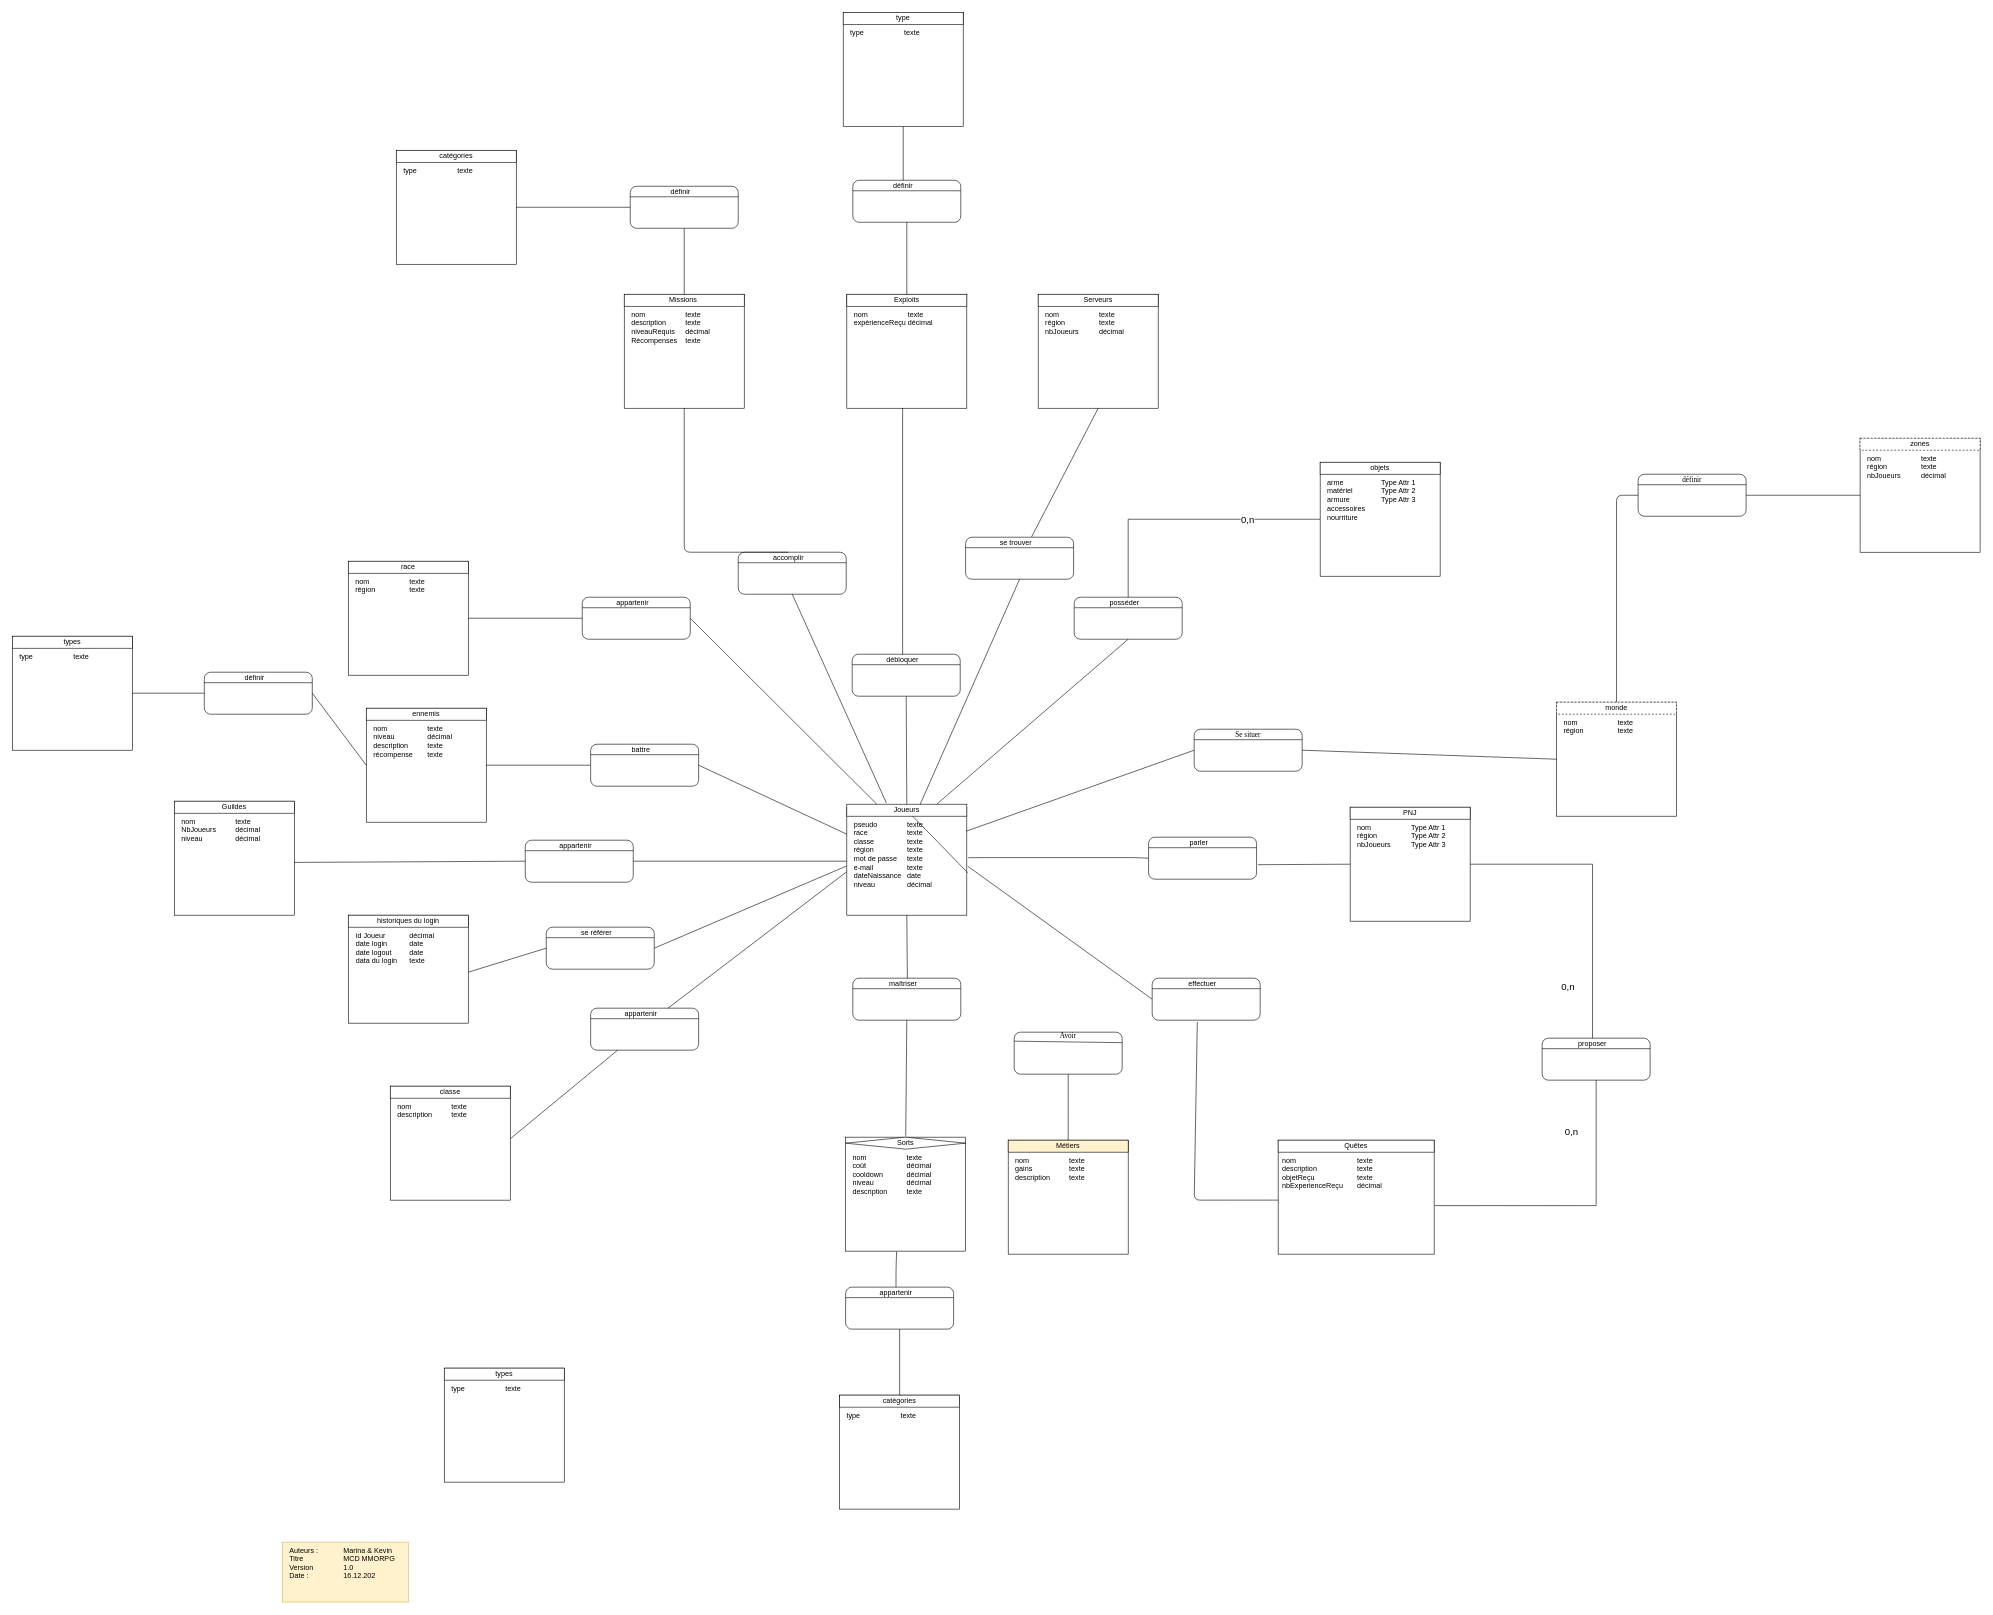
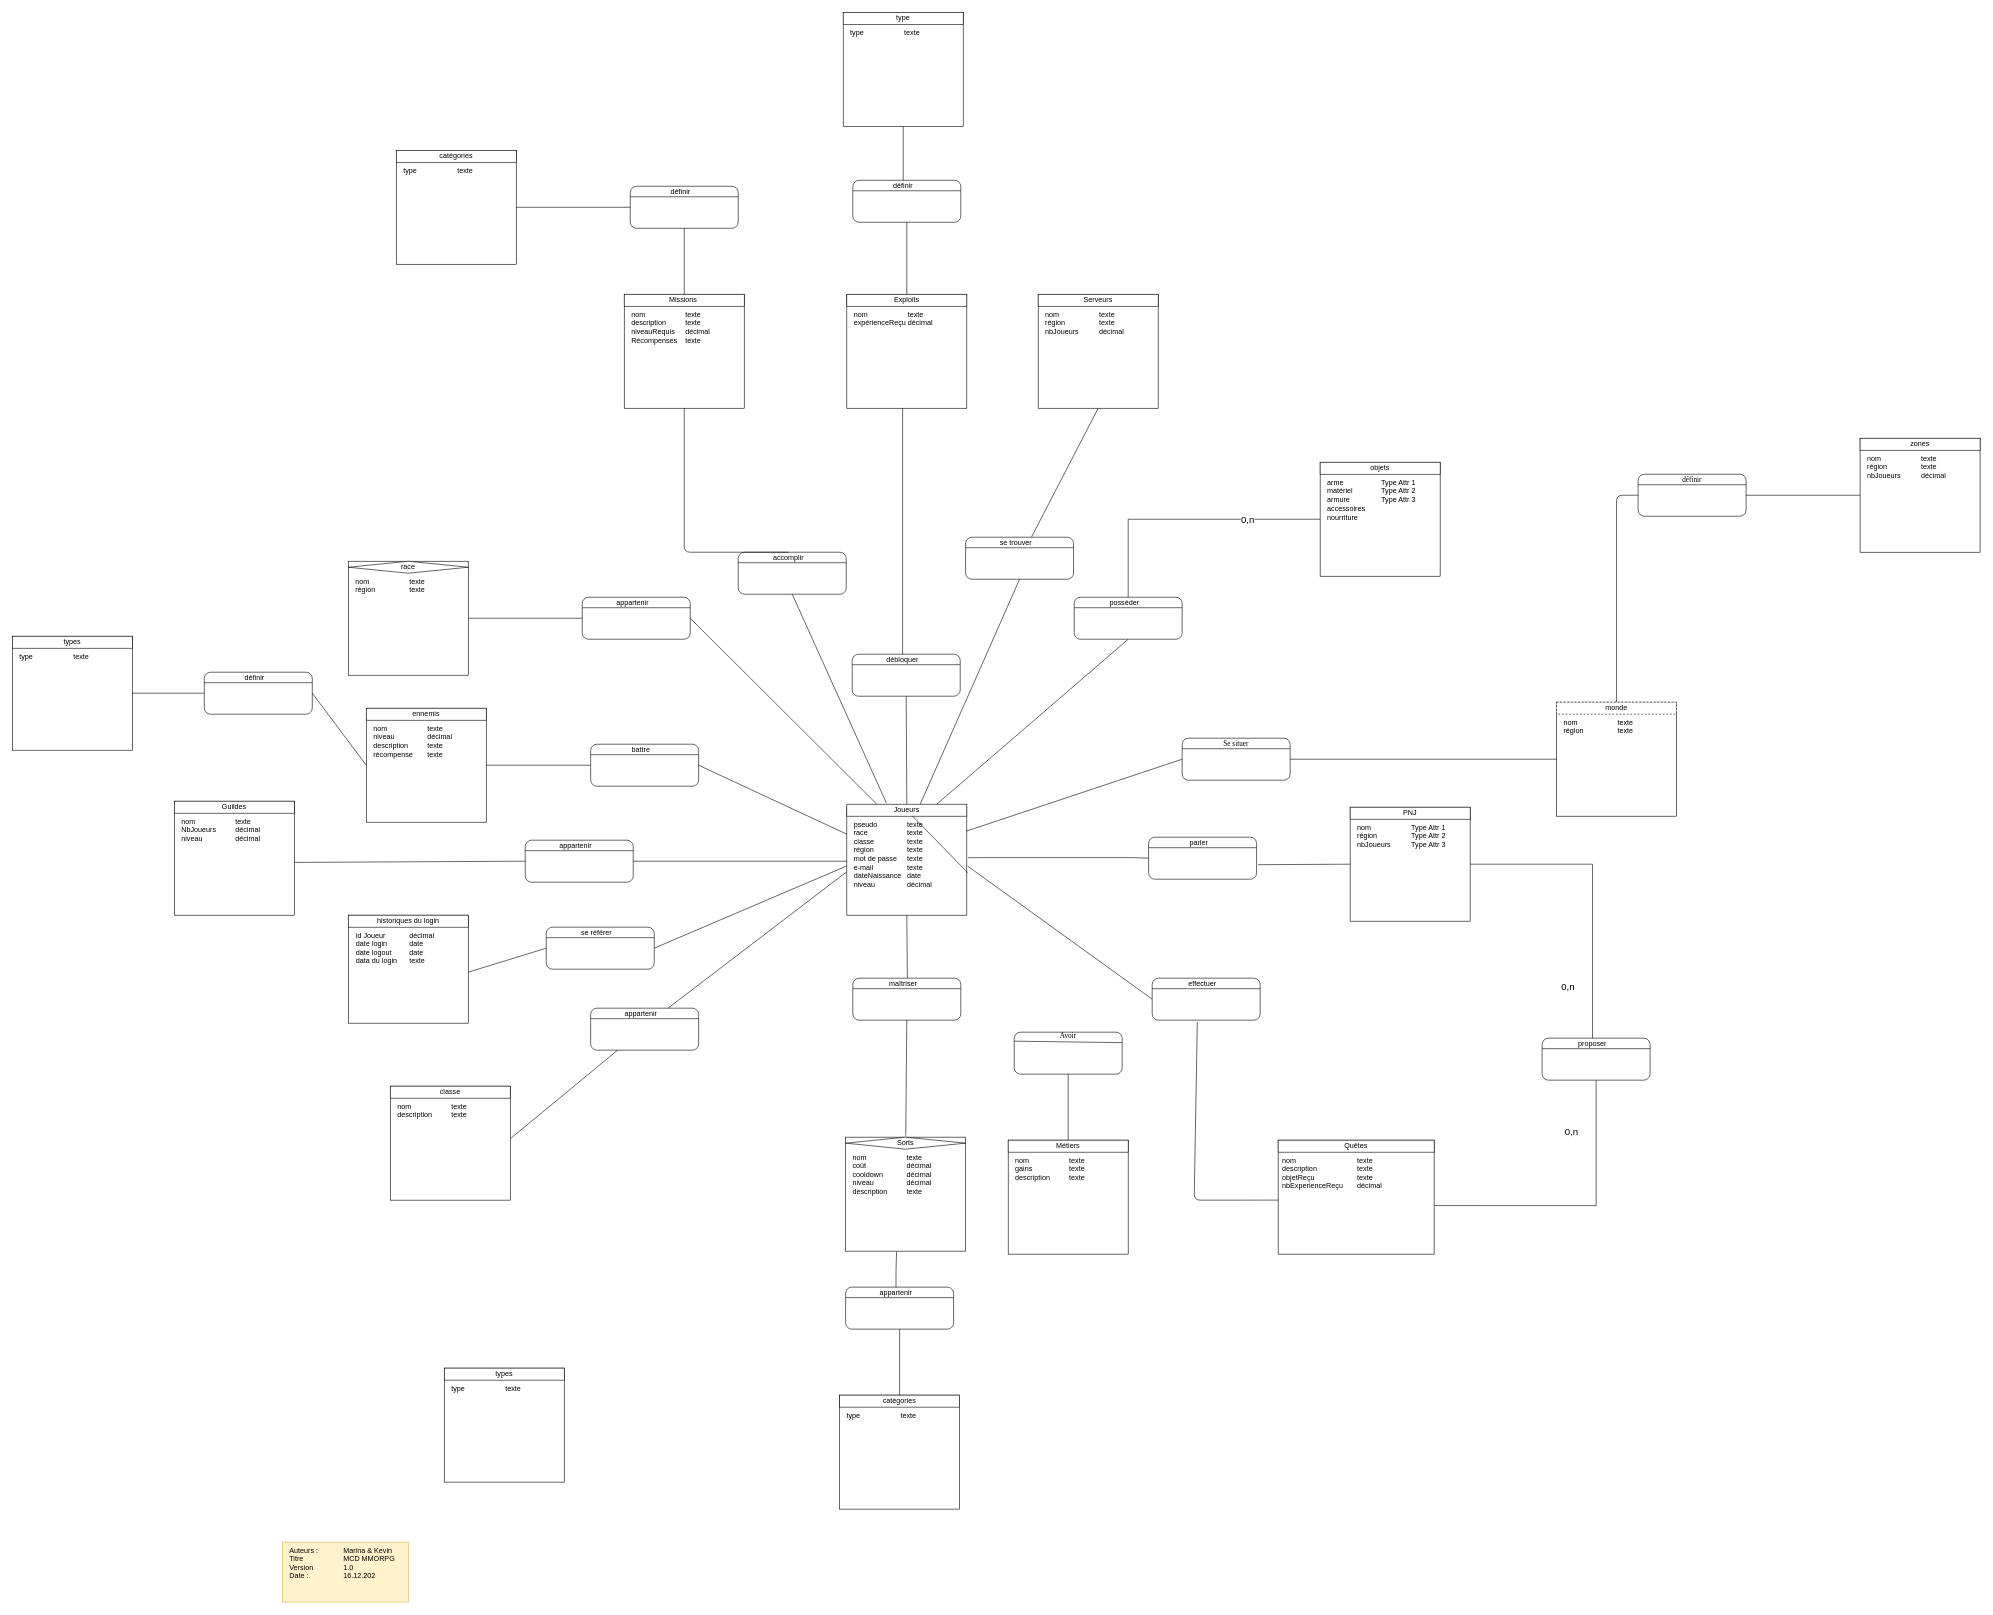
(1920, 444) -> (1920, 444)
(408, 567) -> (408, 567)
(1248, 750) -> (1236, 759)
(1068, 1146) -> (1068, 1146)
